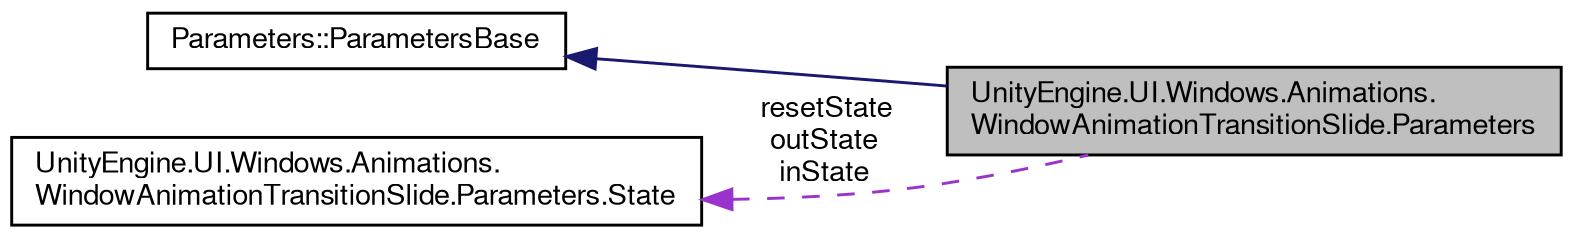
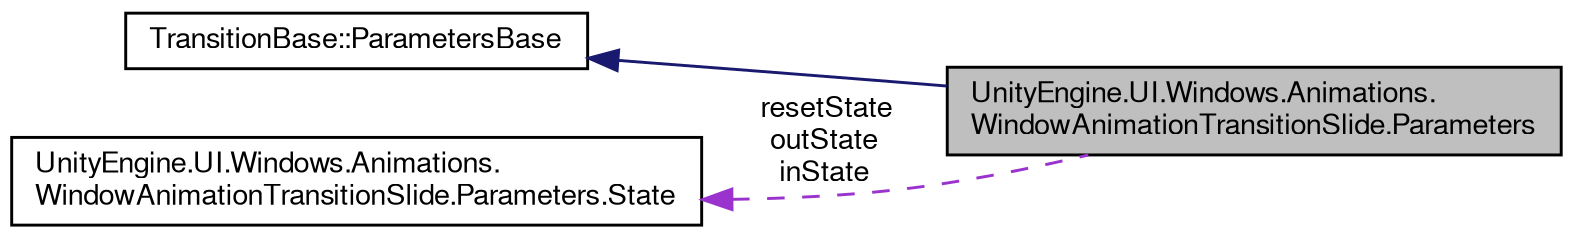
(357, 41) -> (357, 41)
